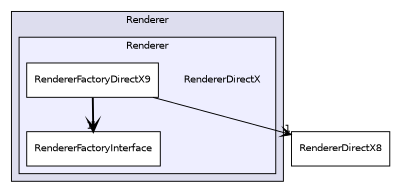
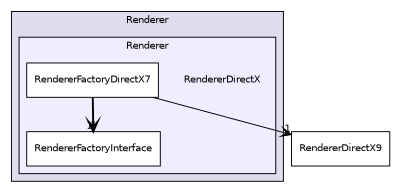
(93, 80) -> (93, 80)
(341, 149) -> (341, 149)
